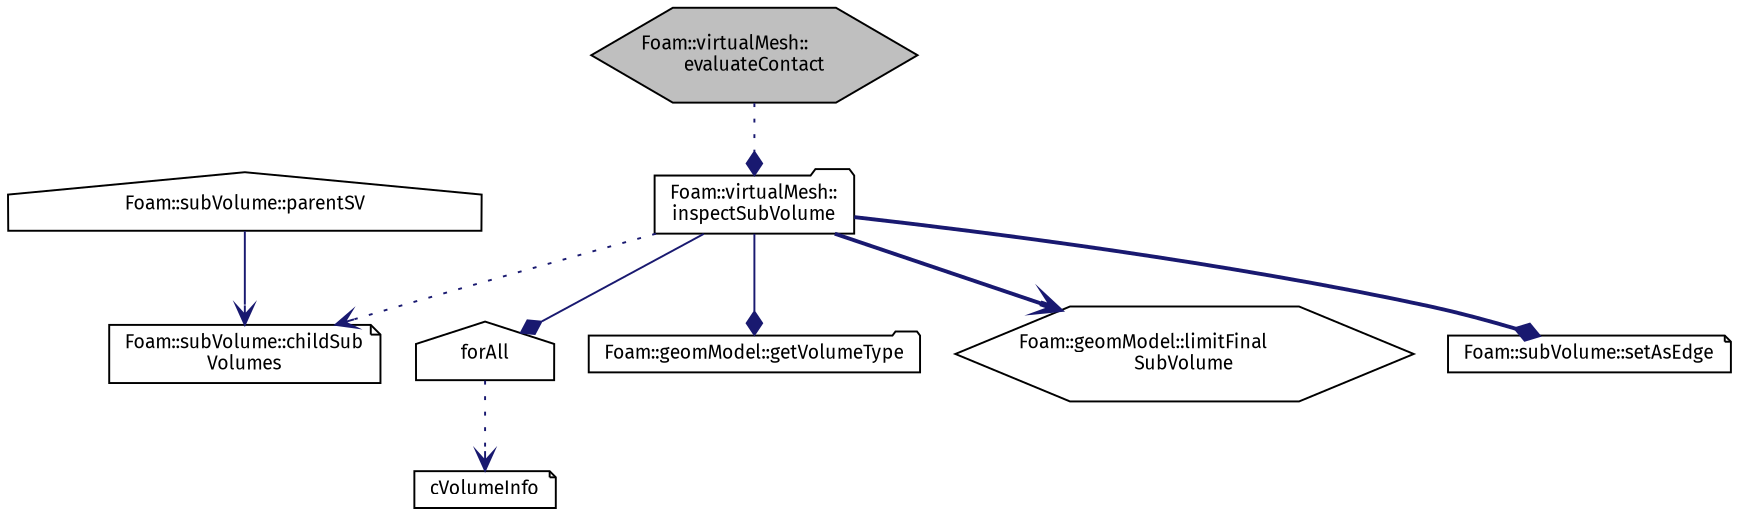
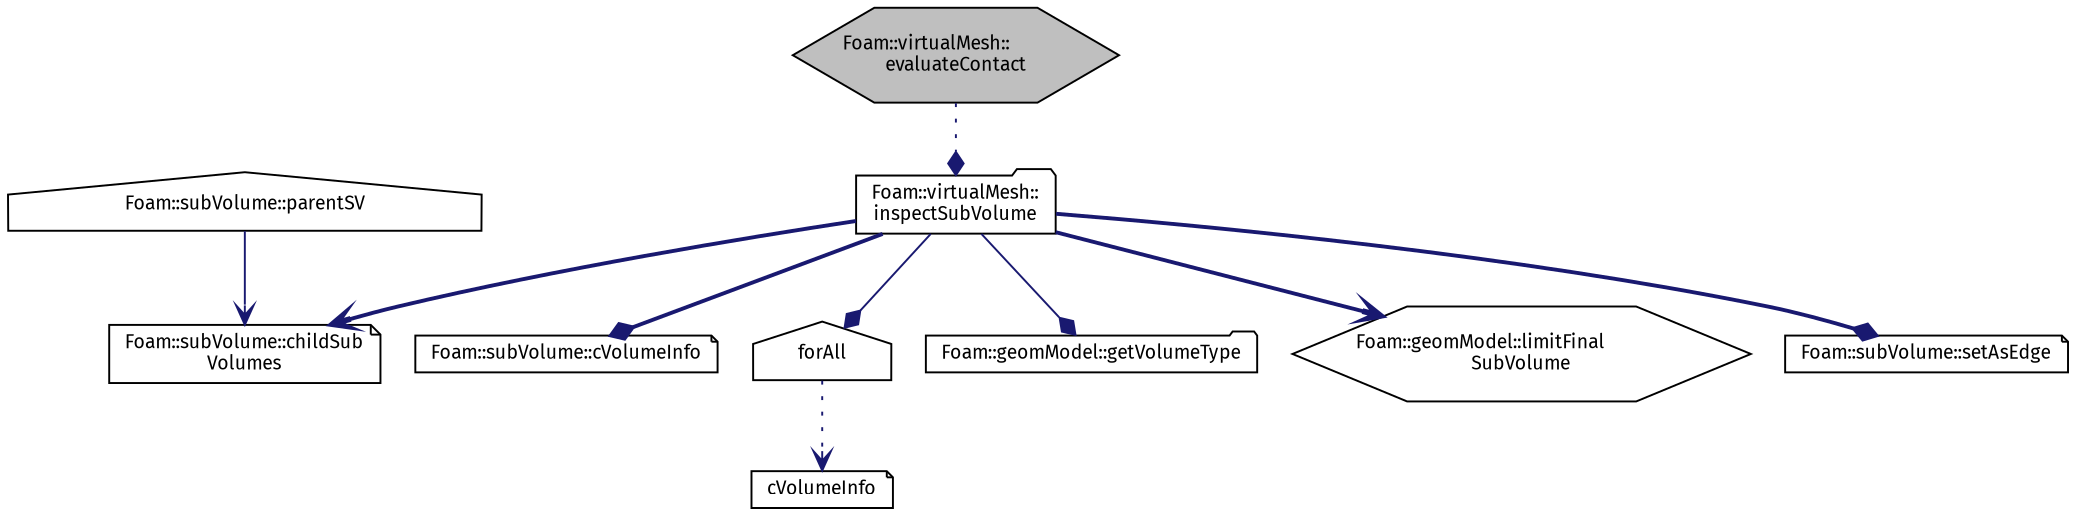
(505, 276) -> (601, 264)
none -> (566, 354)
